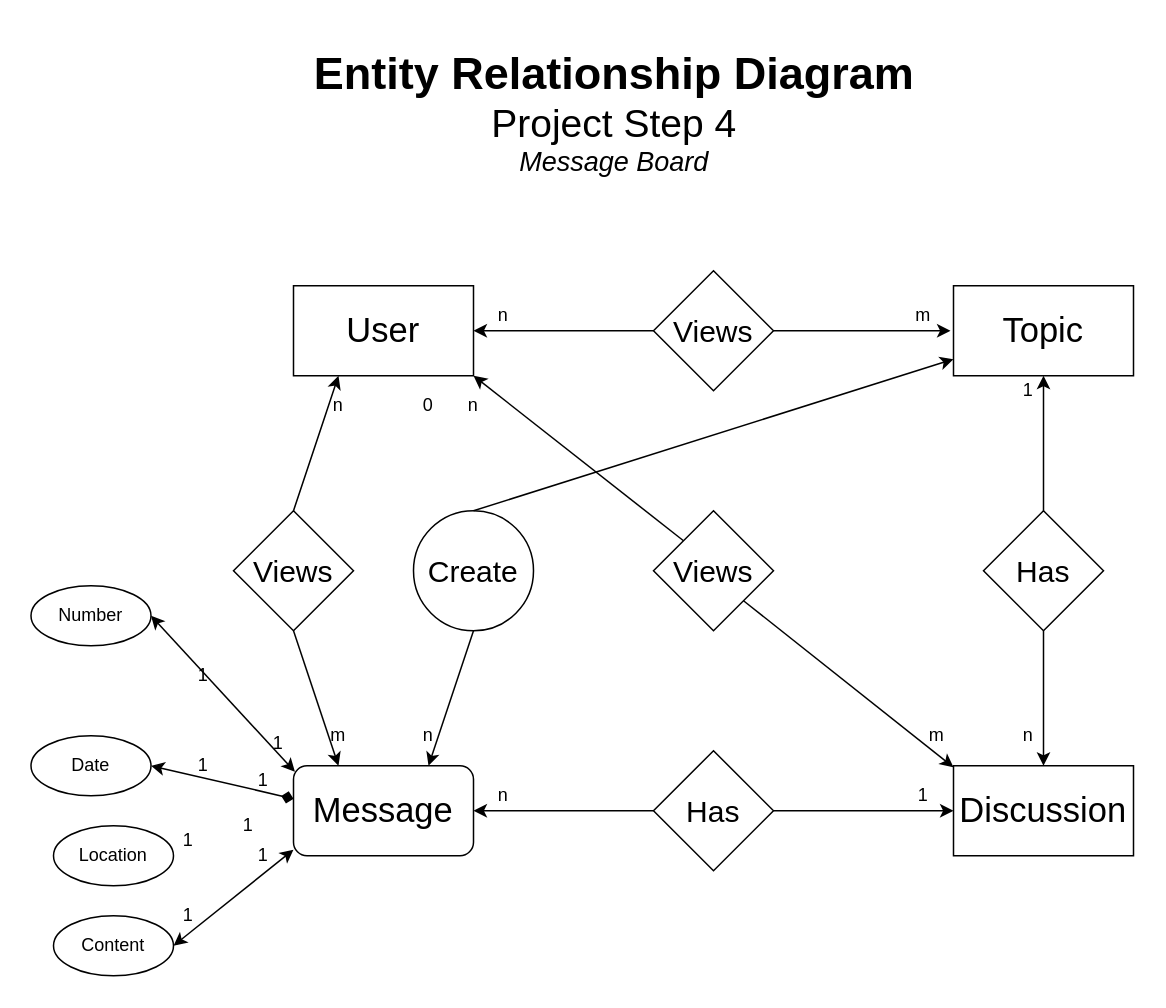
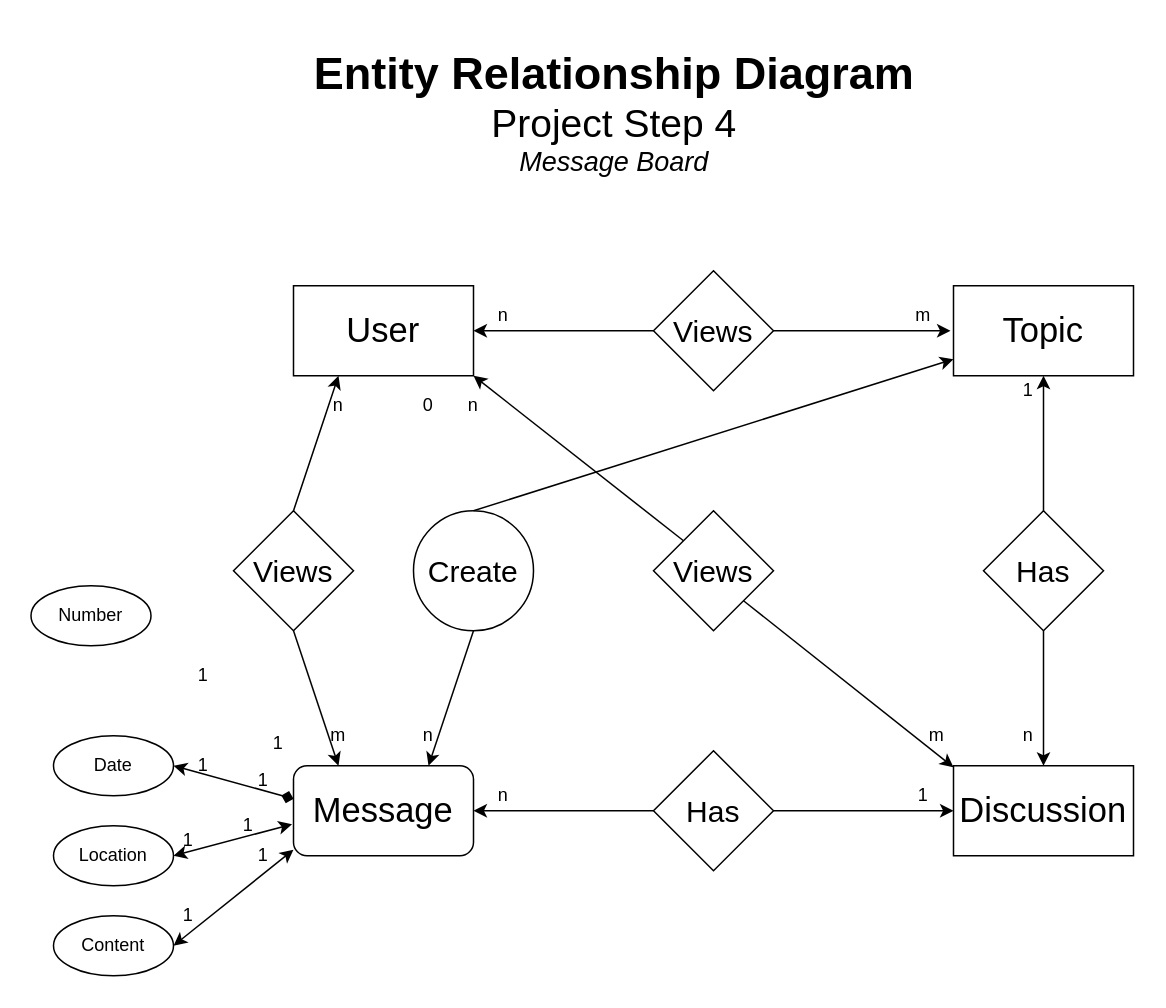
(222, 693) -> none
(91, 766) -> (113, 766)
none -> (232, 840)
